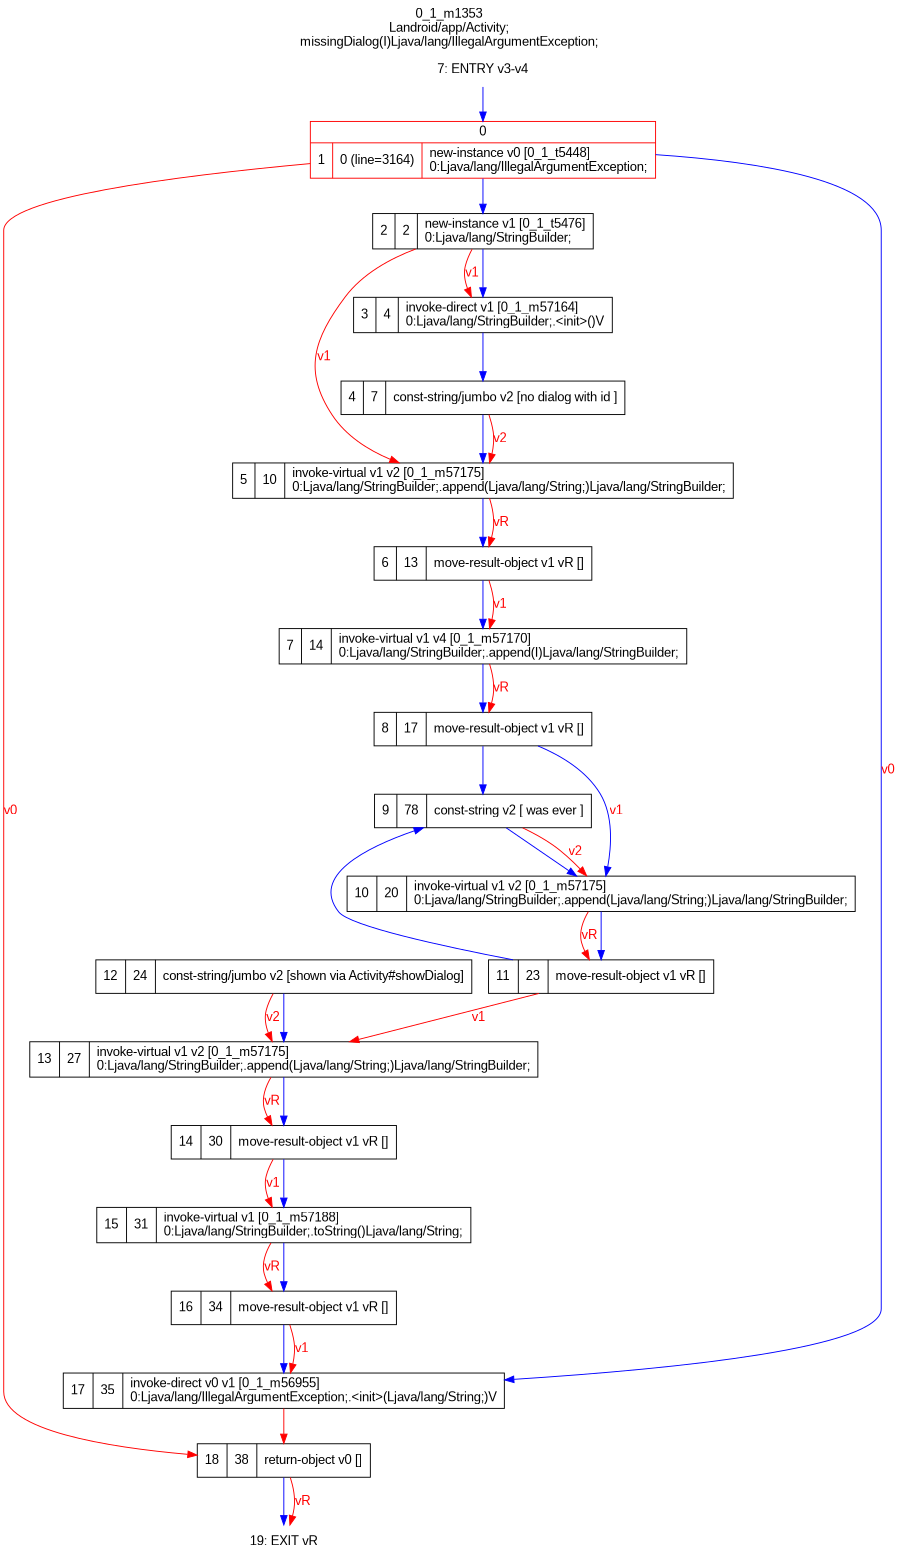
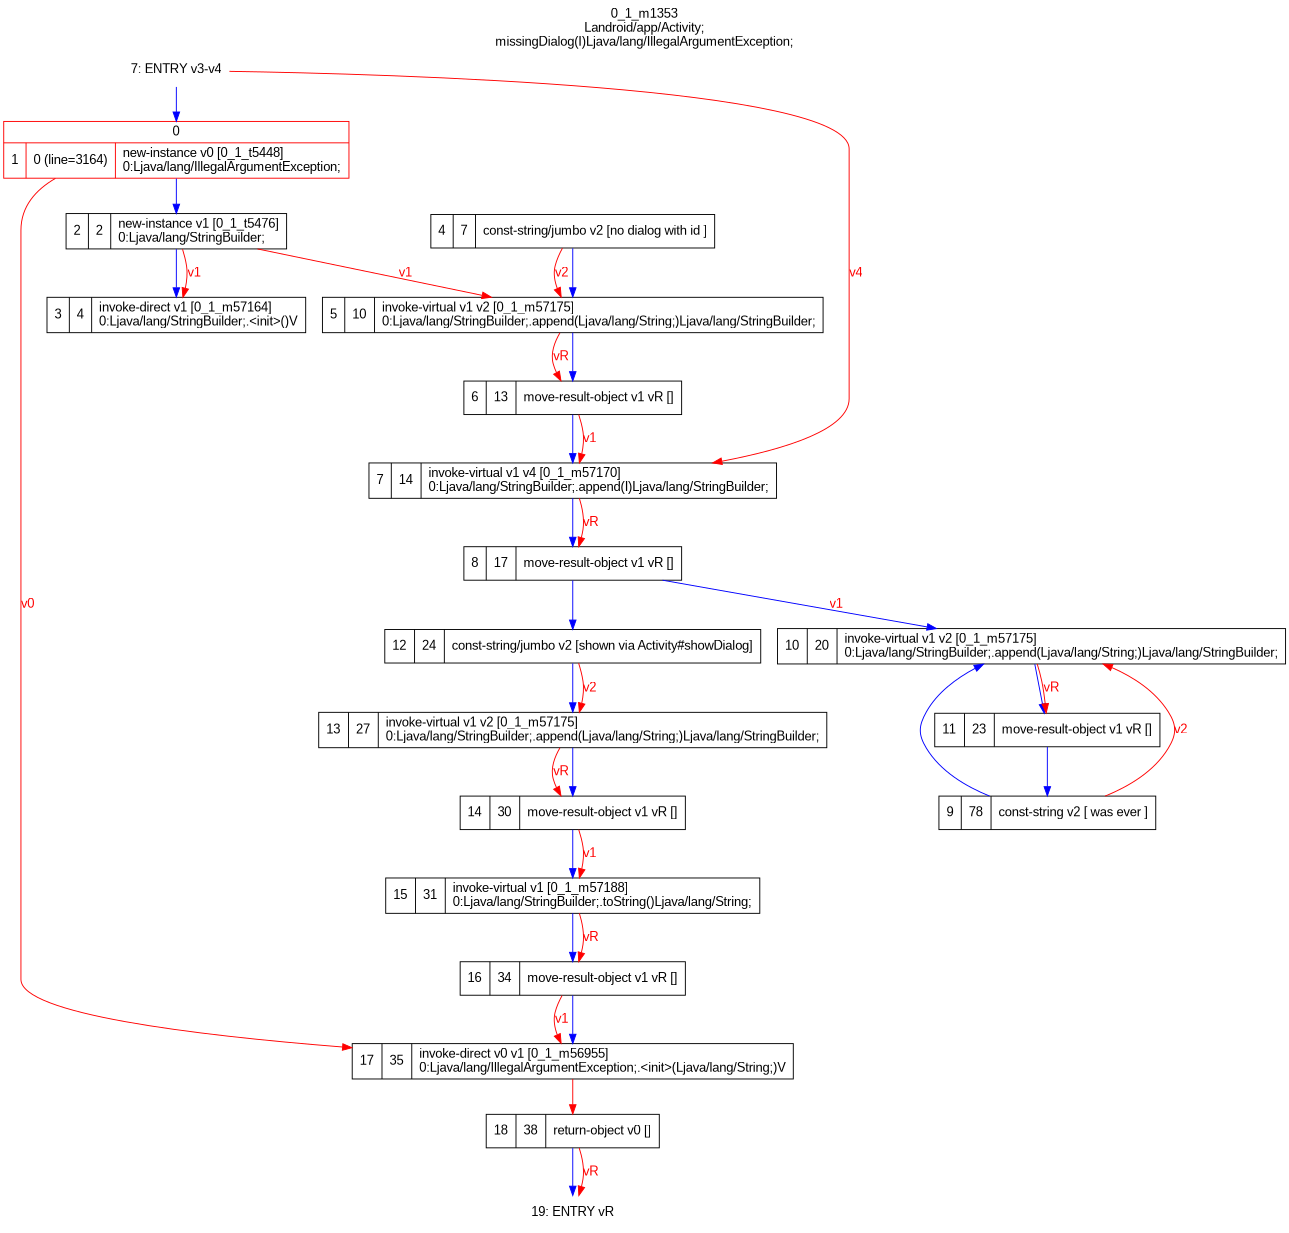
none -> (744, 106)
(483, 352) -> none
(4, 753) -> none
(483, 765) -> (573, 600)
(881, 835) -> (21, 740)
(449, 1016) -> none
(284, 1542) -> (573, 1213)
